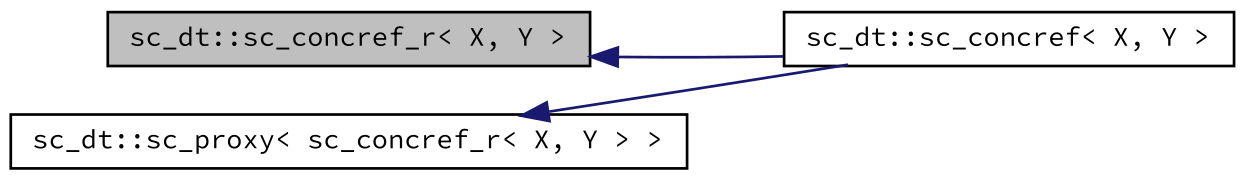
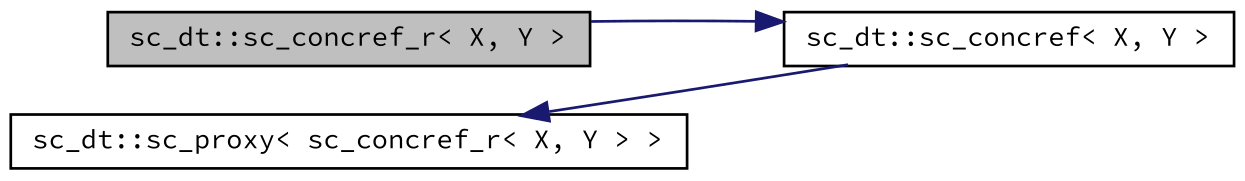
(701, 57) -> (673, 21)
